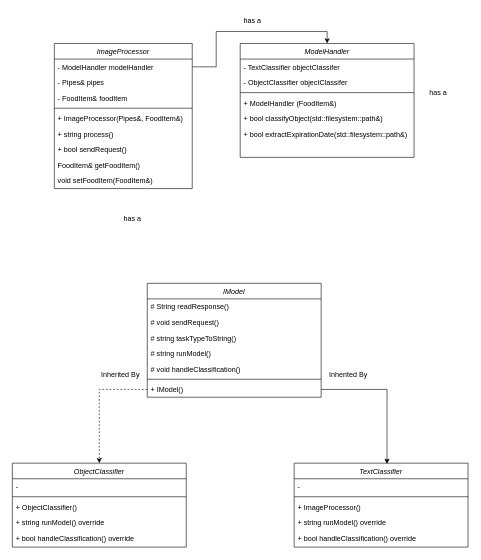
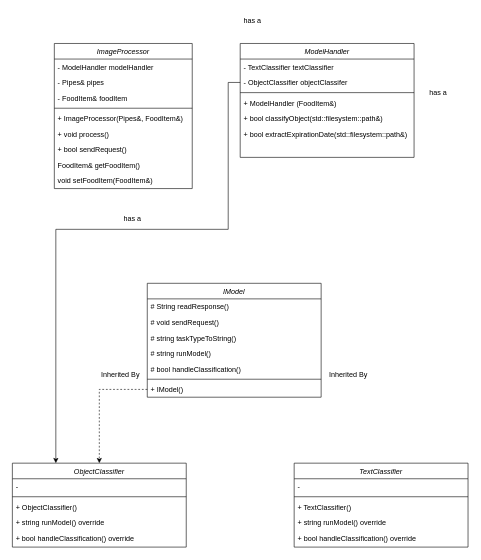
(275, 32) -> none
(302, 67) -> (299, 67)
none -> (232, 83)
(91, 134) -> (87, 134)
(202, 370) -> (202, 370)
(356, 390) -> none
(333, 508) -> (330, 508)
